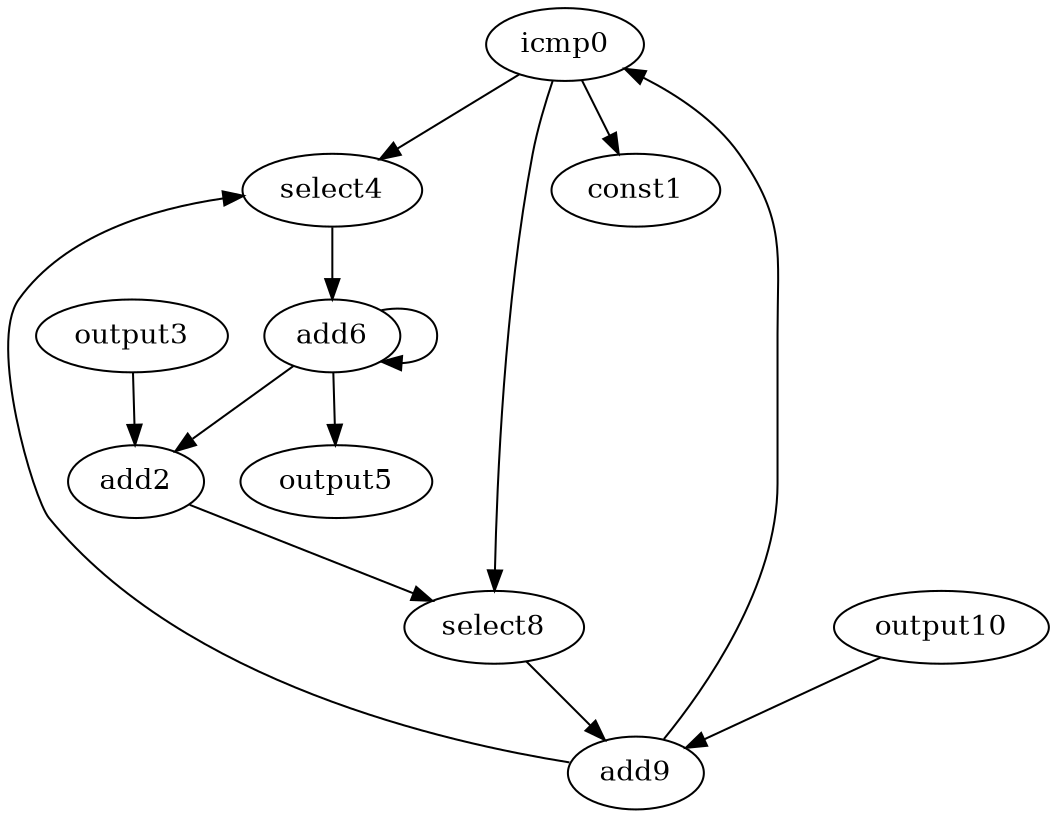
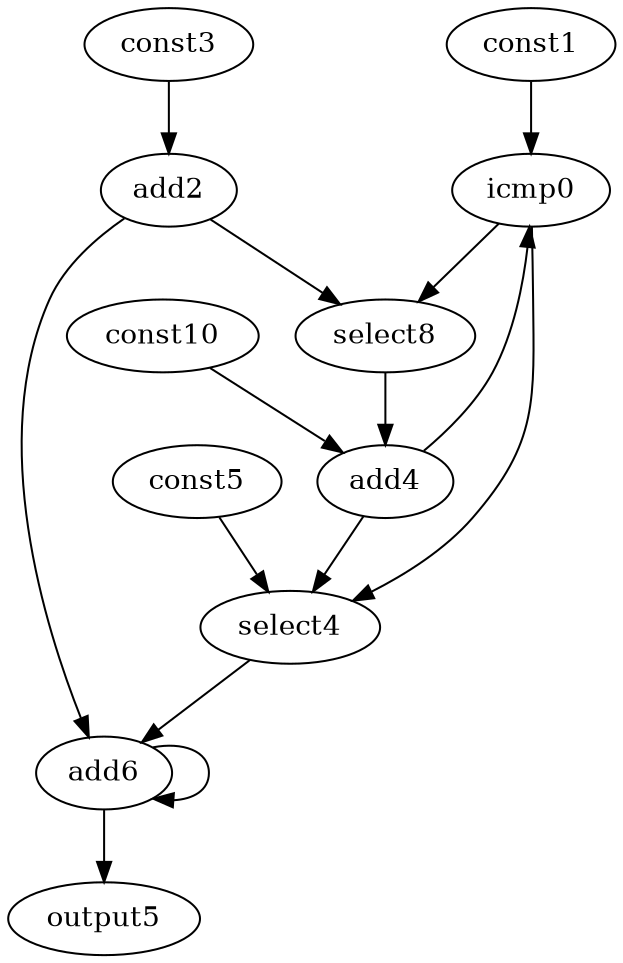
(596, 108) -> (531, 107)
(132, 336) -> (169, 45)
(243, 402) -> (22, 455)
none -> (197, 482)
(941, 627) -> (163, 336)
(636, 773) -> (385, 482)
